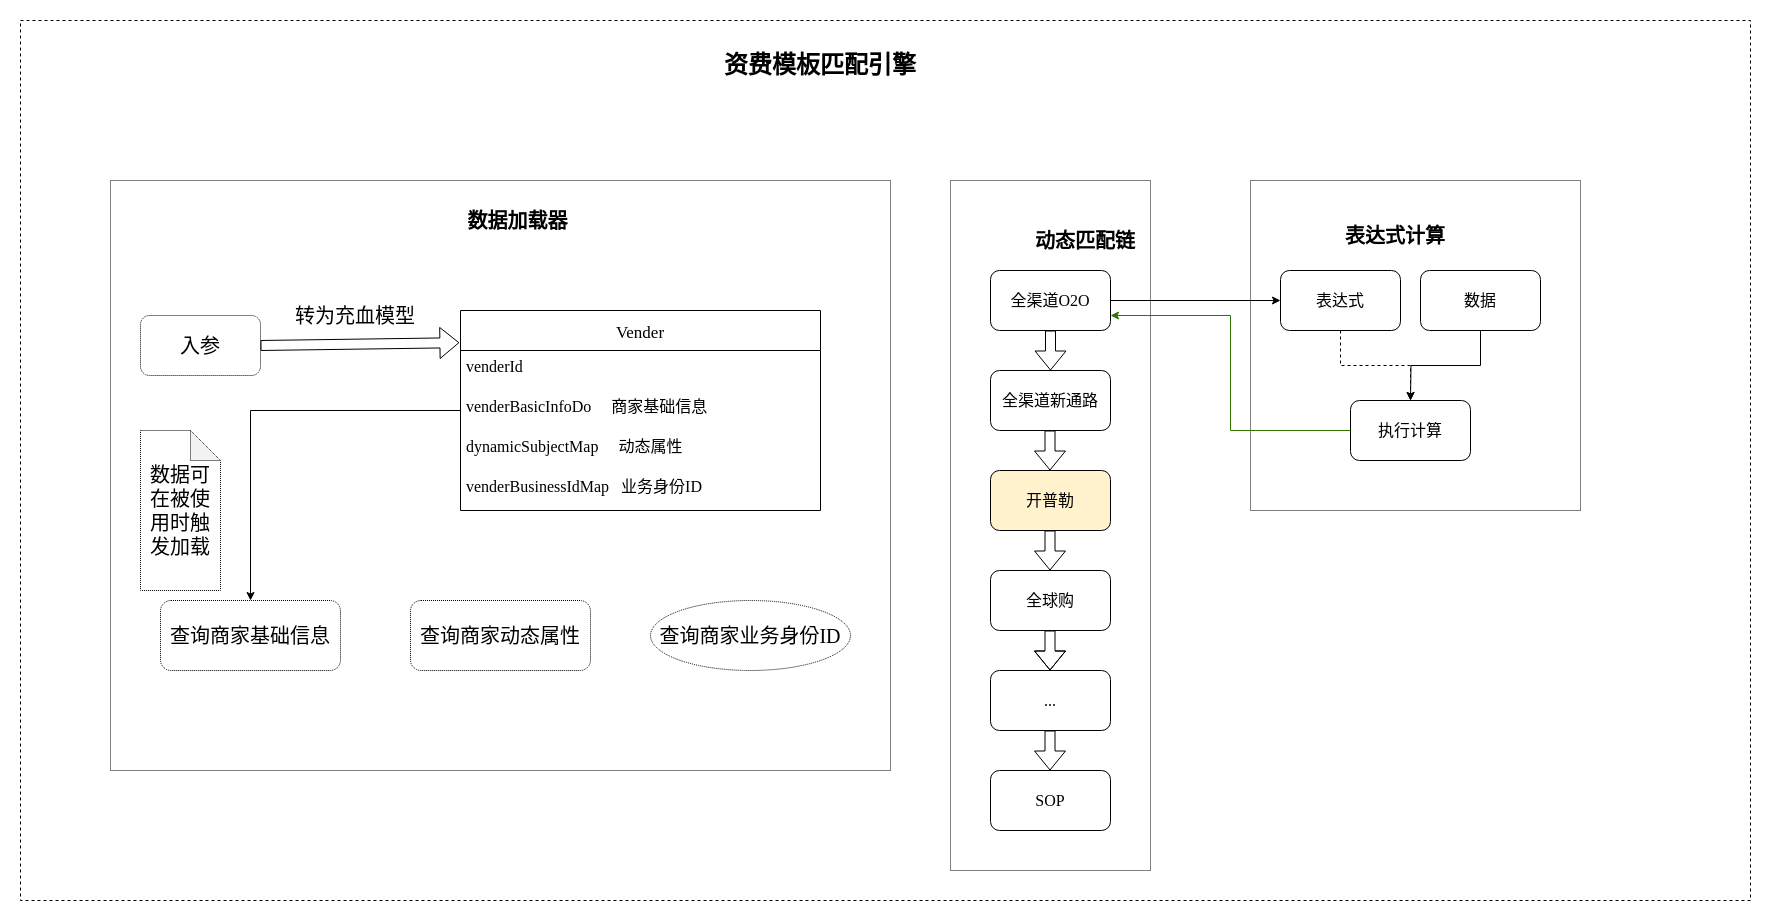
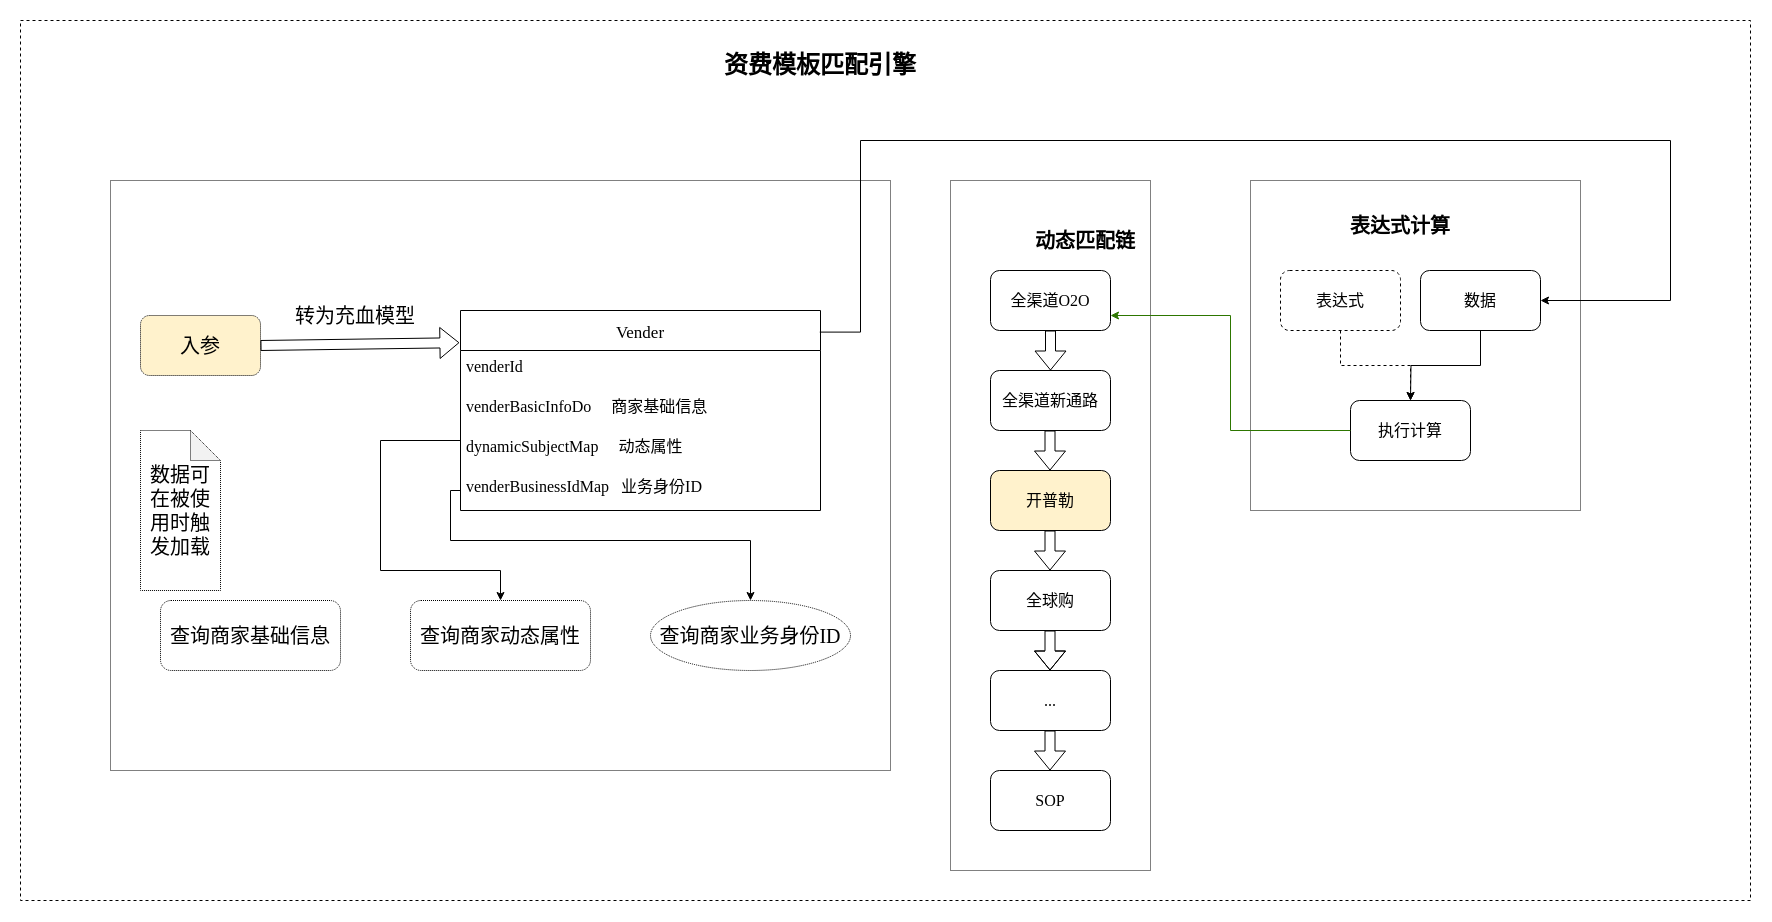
none -> (1292, 141)
(518, 221) -> none
(1396, 236) -> (1401, 226)
(1192, 301) -> none
(1341, 301) -> (1341, 301)
(201, 346) -> (201, 346)
(264, 411) -> none
none -> (381, 538)
none -> (598, 541)
